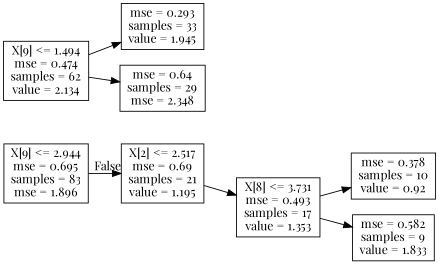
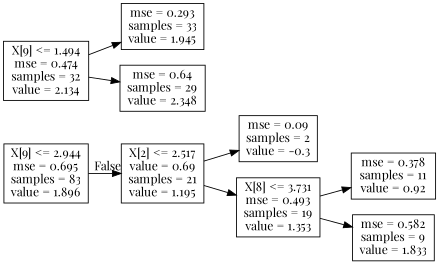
(46, 71) -> (46, 71)
(163, 88) -> (163, 88)
none -> (278, 139)
(46, 173) -> (46, 173)
(163, 173) -> (163, 173)
(393, 176) -> (393, 176)
(278, 207) -> (278, 207)
